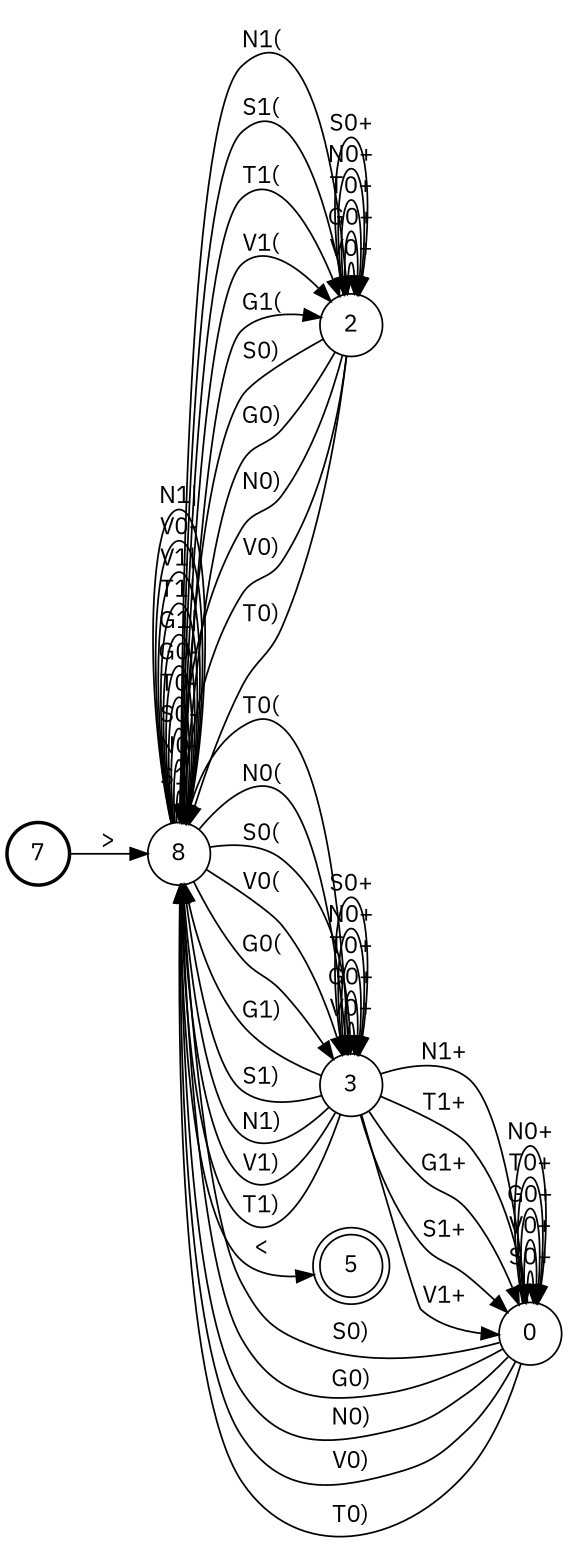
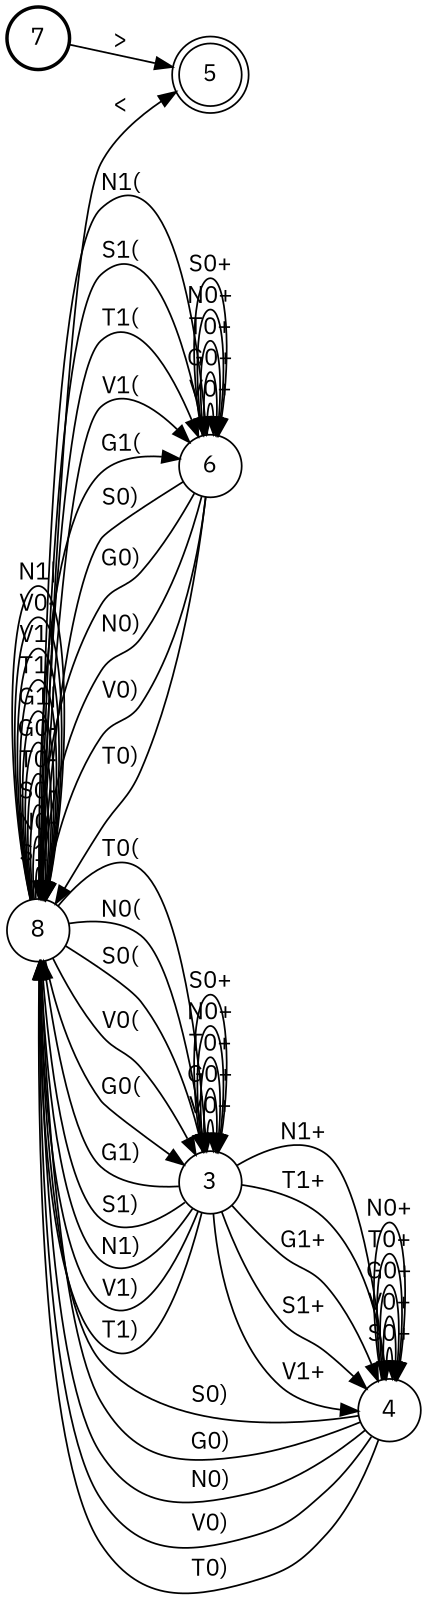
(351, 325) -> (210, 466)
(100, 854) -> (112, 54)
(530, 1334) -> (390, 1410)
